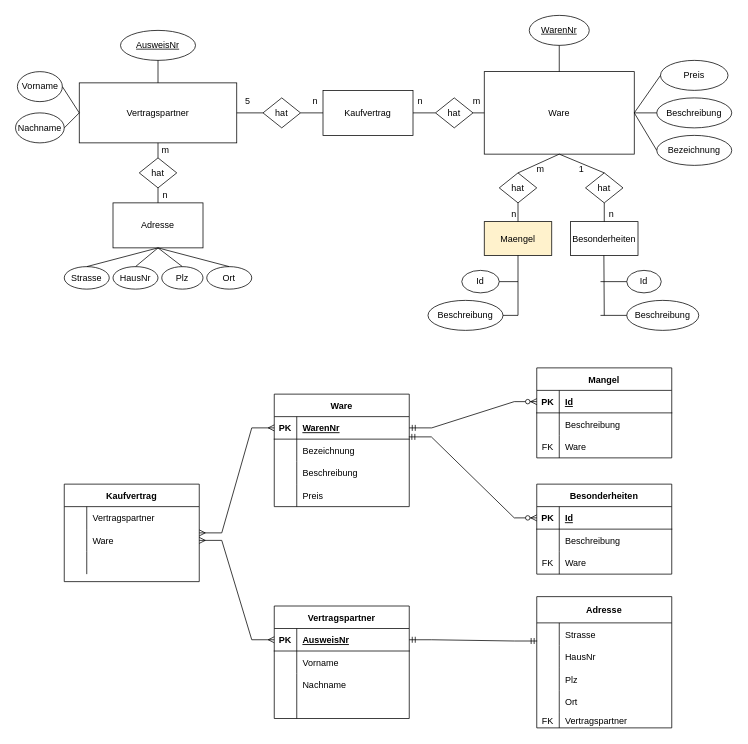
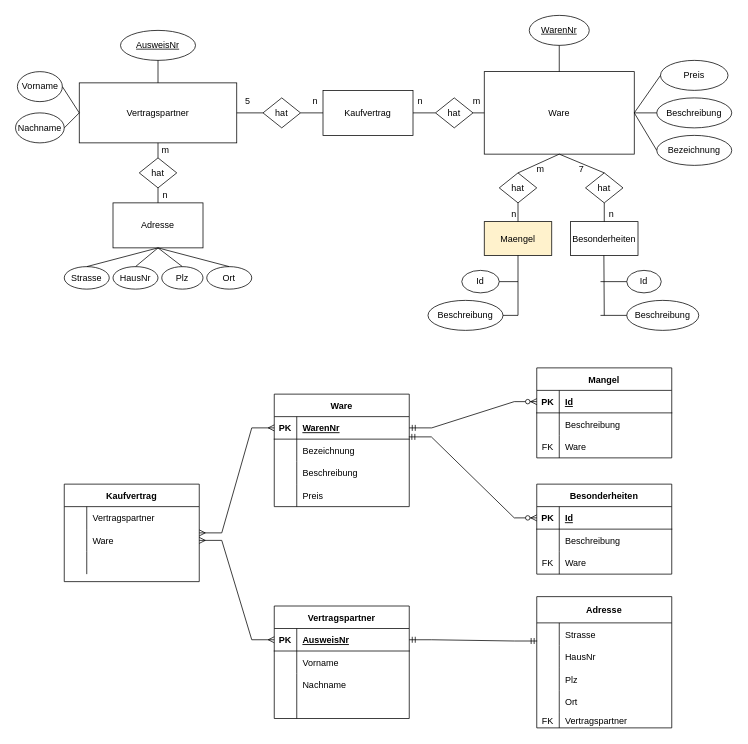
(582, 169) -> (582, 169)
